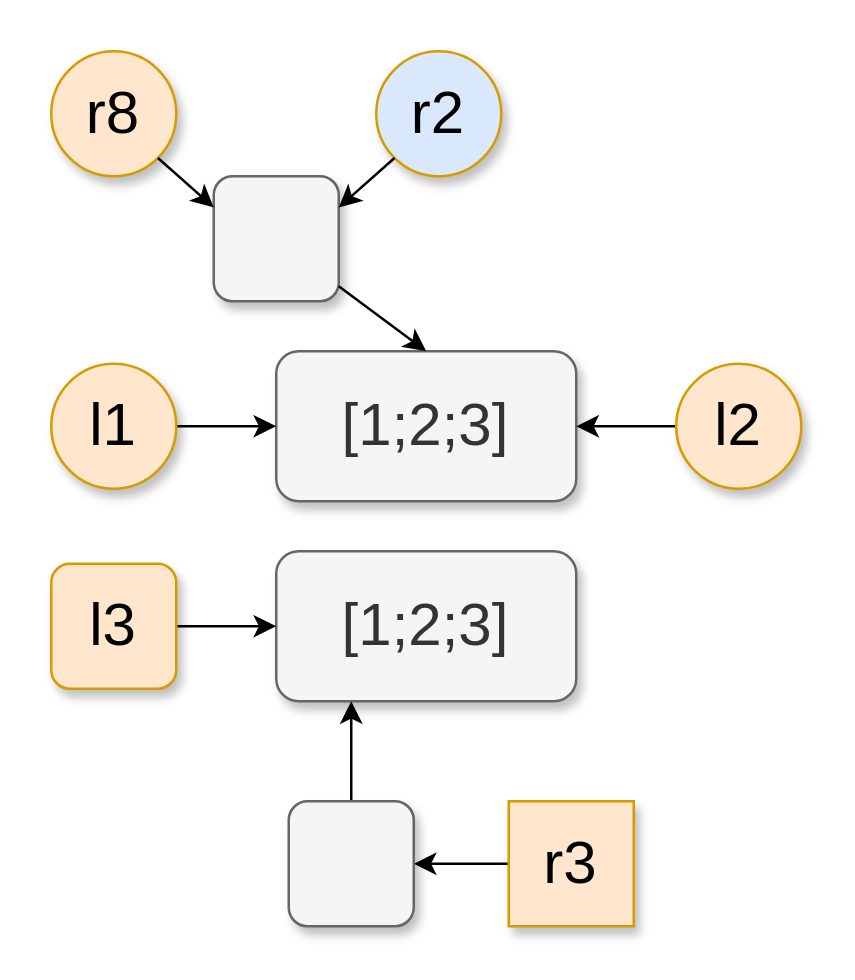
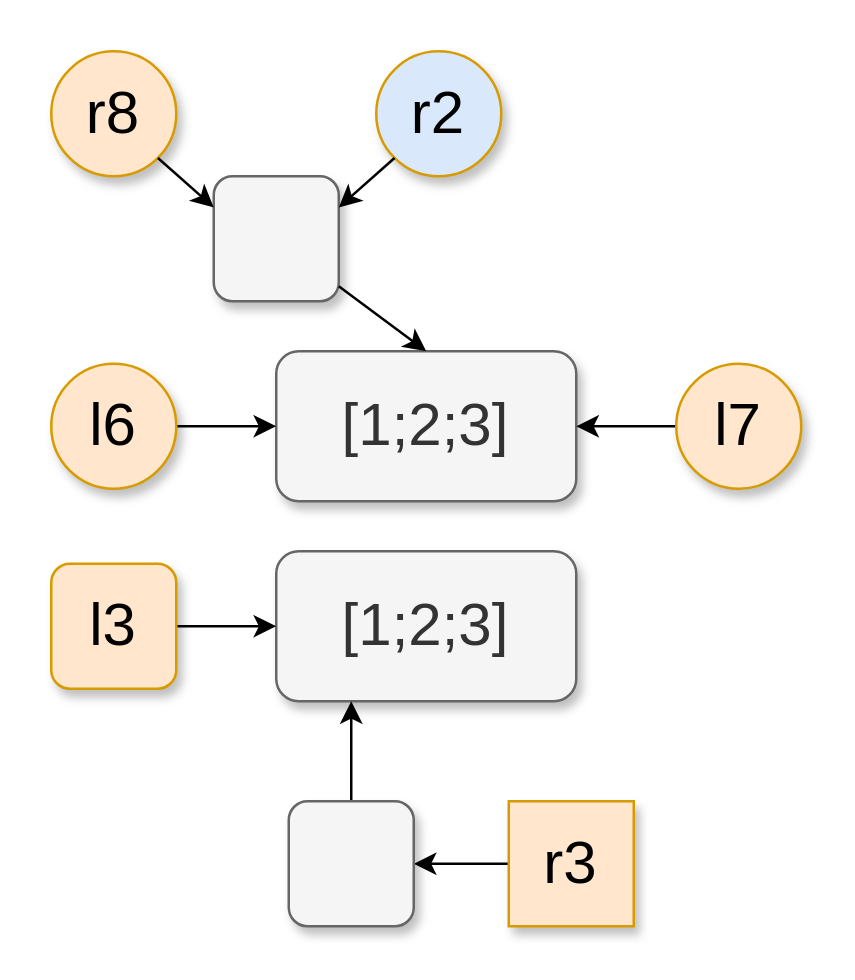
(114, 426) -> (114, 426)
(739, 426) -> (739, 426)
